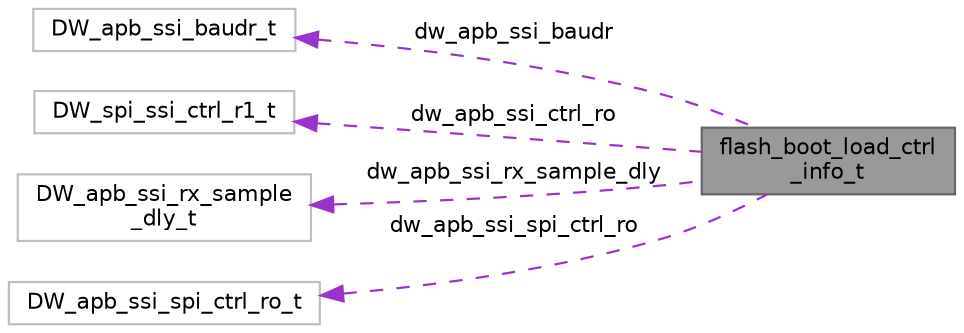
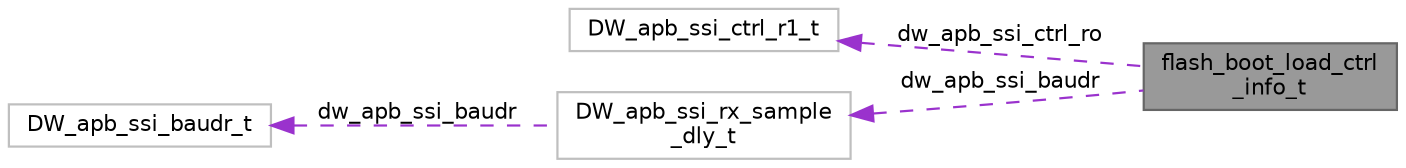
(540, 68) -> (425, 125)
(164, 112) -> (704, 30)
(511, 173) -> (997, 82)
(164, 303) -> none
